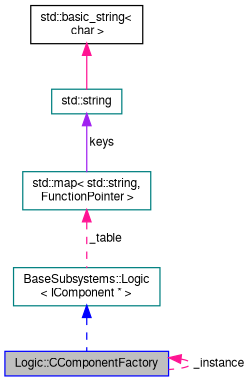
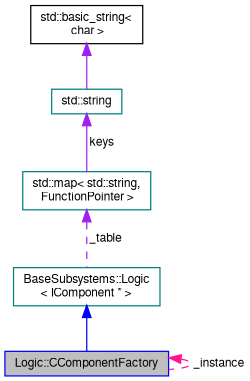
(87, 73) -> (87, 73)
(87, 245) -> (87, 245)
(87, 335) -> (87, 335)
